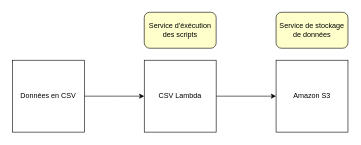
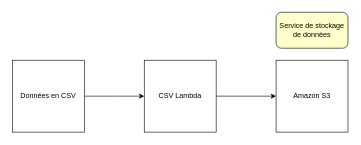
(180, 30) -> none
